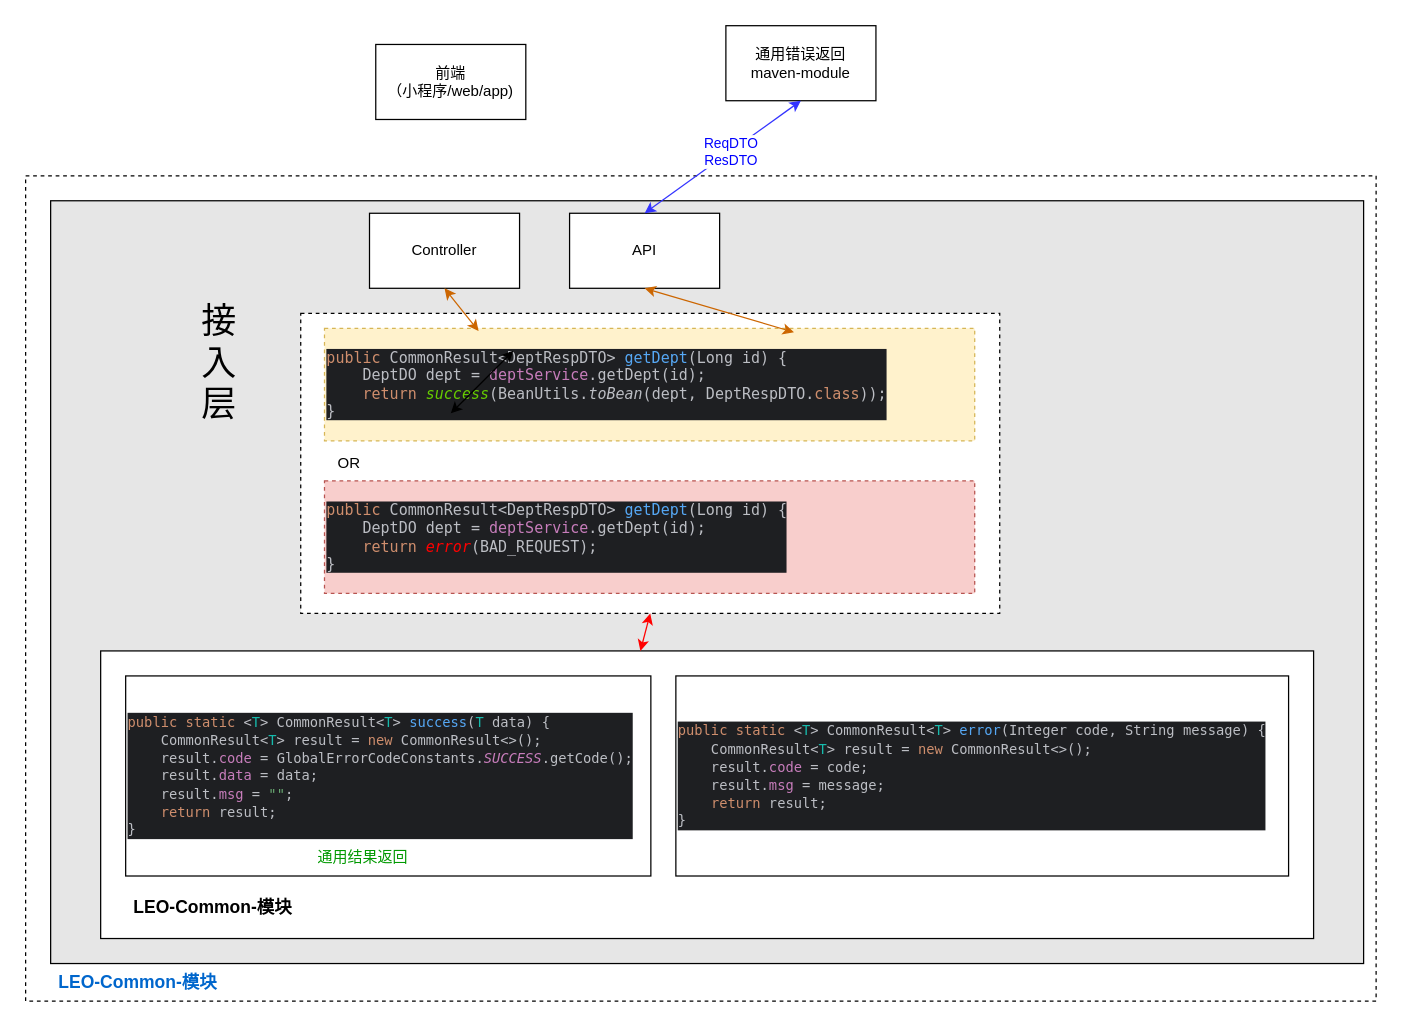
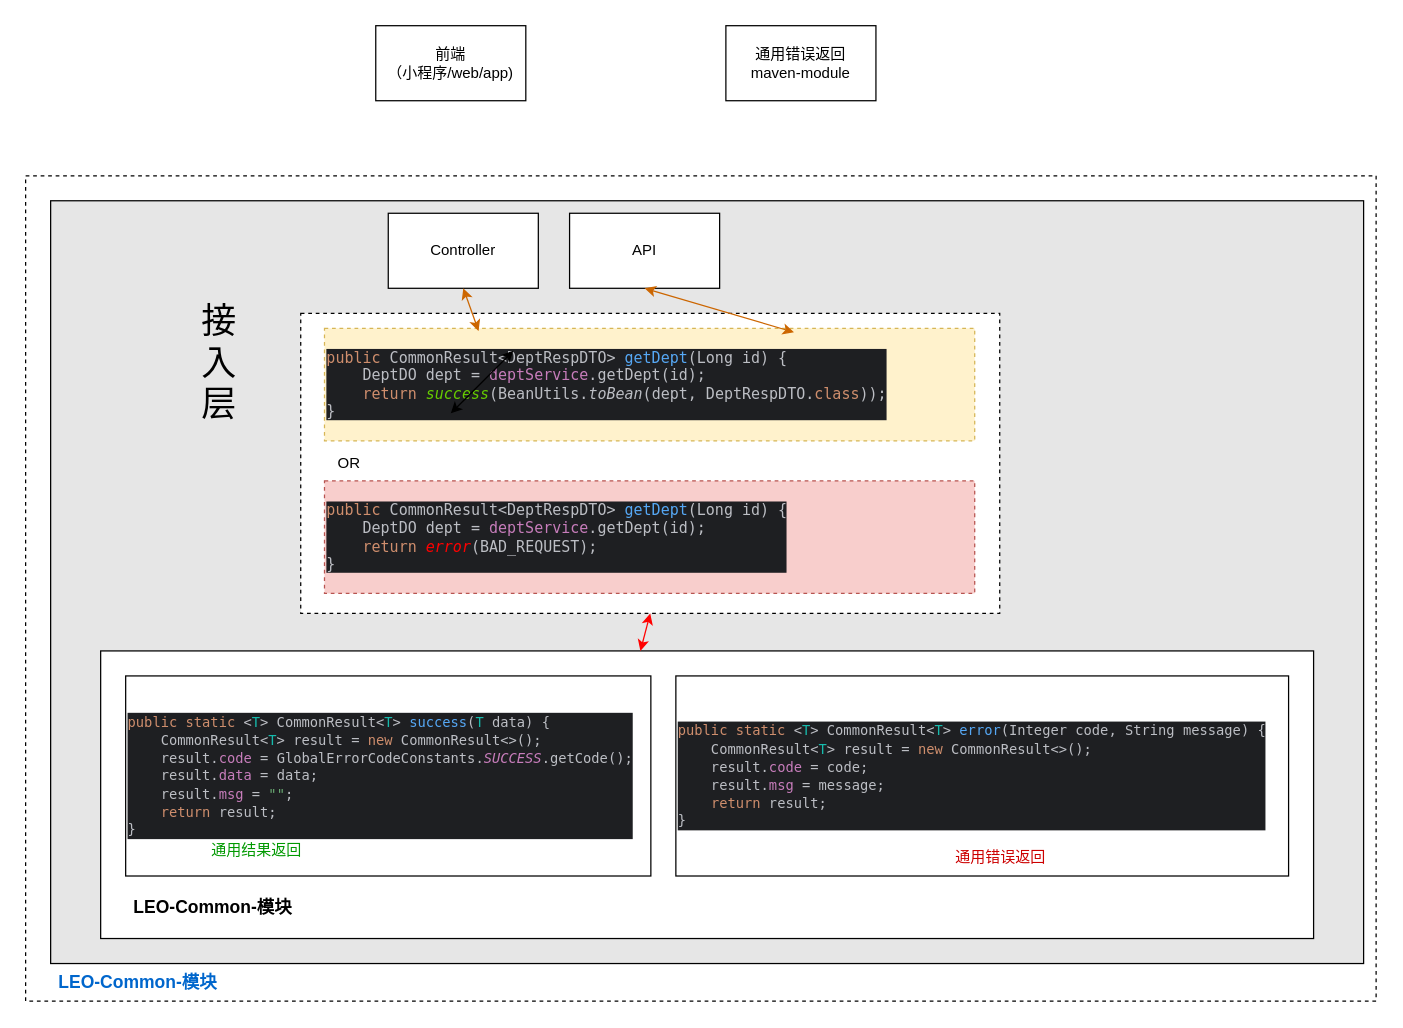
(451, 82) -> (451, 63)
(723, 157) -> none
(444, 251) -> (463, 251)
(363, 857) -> (257, 851)
none -> (1001, 857)
